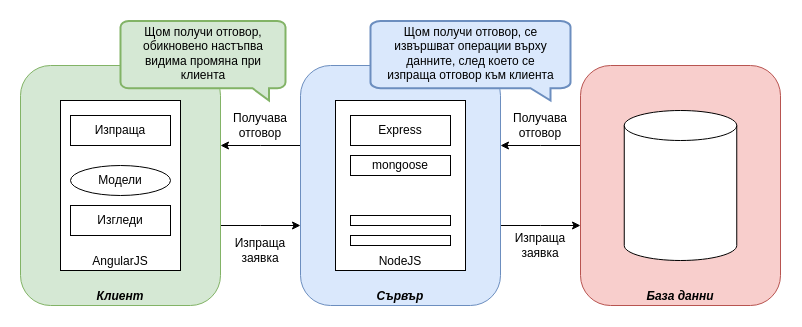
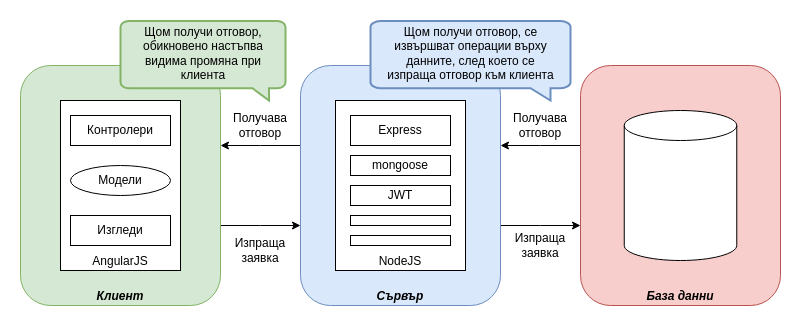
(121, 131) -> (121, 131)
none -> (401, 196)
(121, 221) -> (121, 231)
